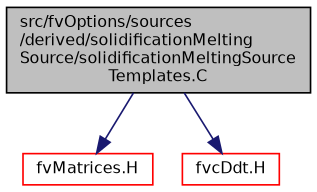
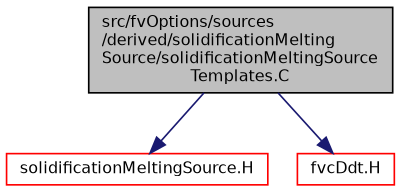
(88, 169) -> (137, 169)
